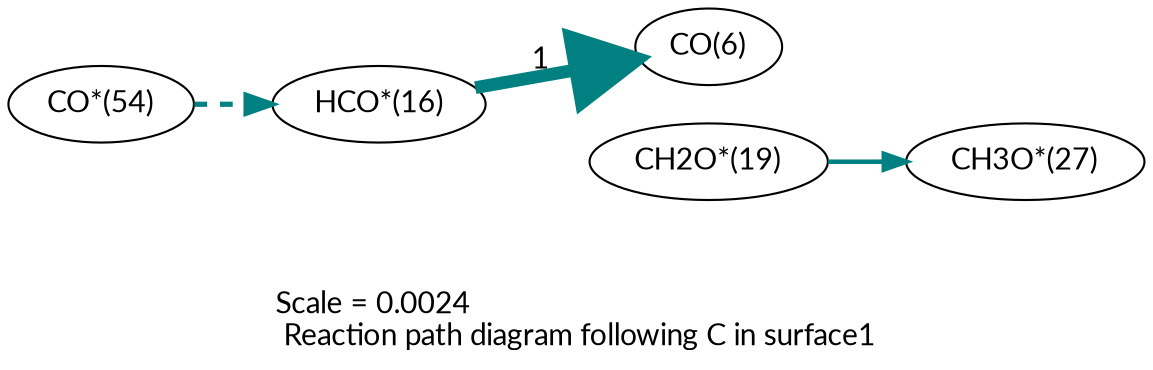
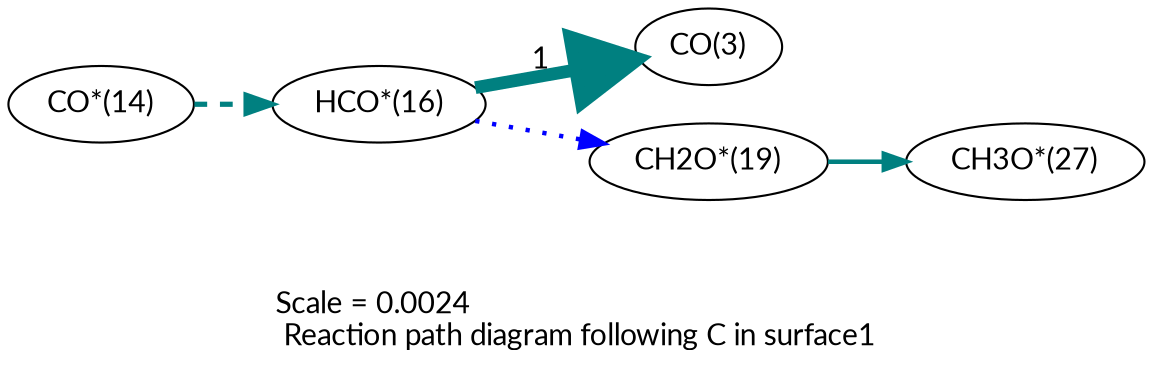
(709, 47) -> (709, 47)
(101, 104) -> (101, 104)
none -> (528, 130)
